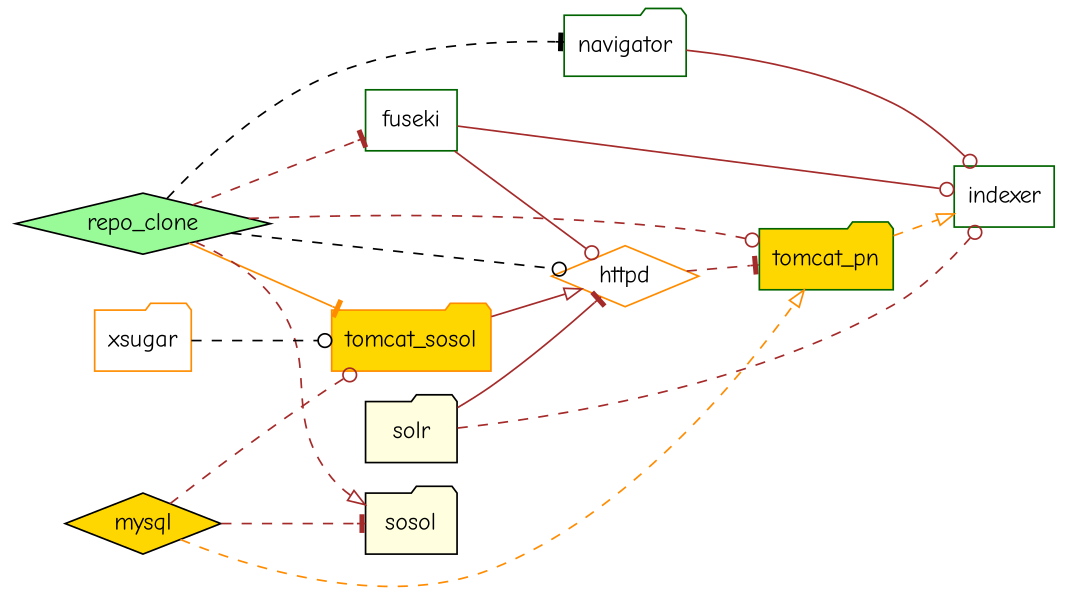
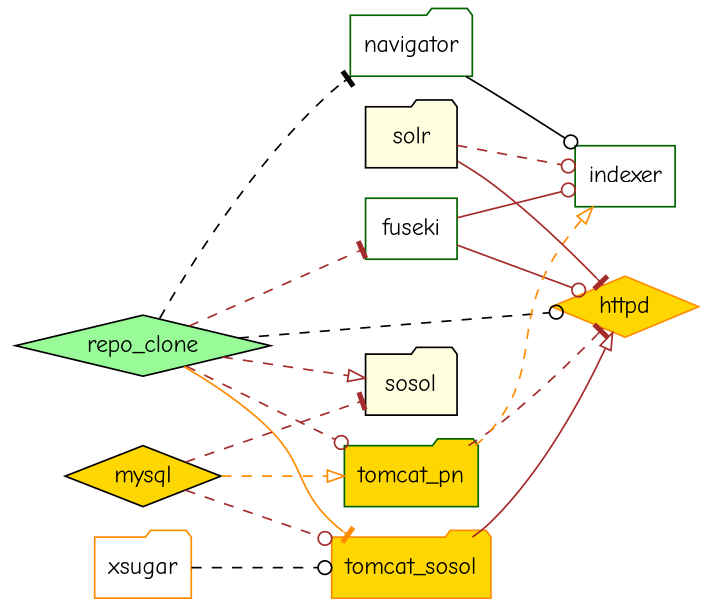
(835, 80) -> (516, 107)
(718, 268) -> (536, 394)
(625, 276) -> (625, 307)
